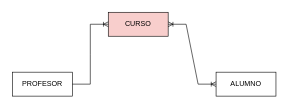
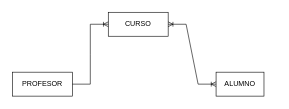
(138, 24) -> (138, 24)
(246, 84) -> (240, 84)
